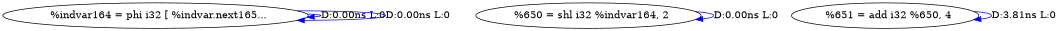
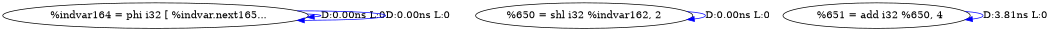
(588, 16) -> (584, 16)
